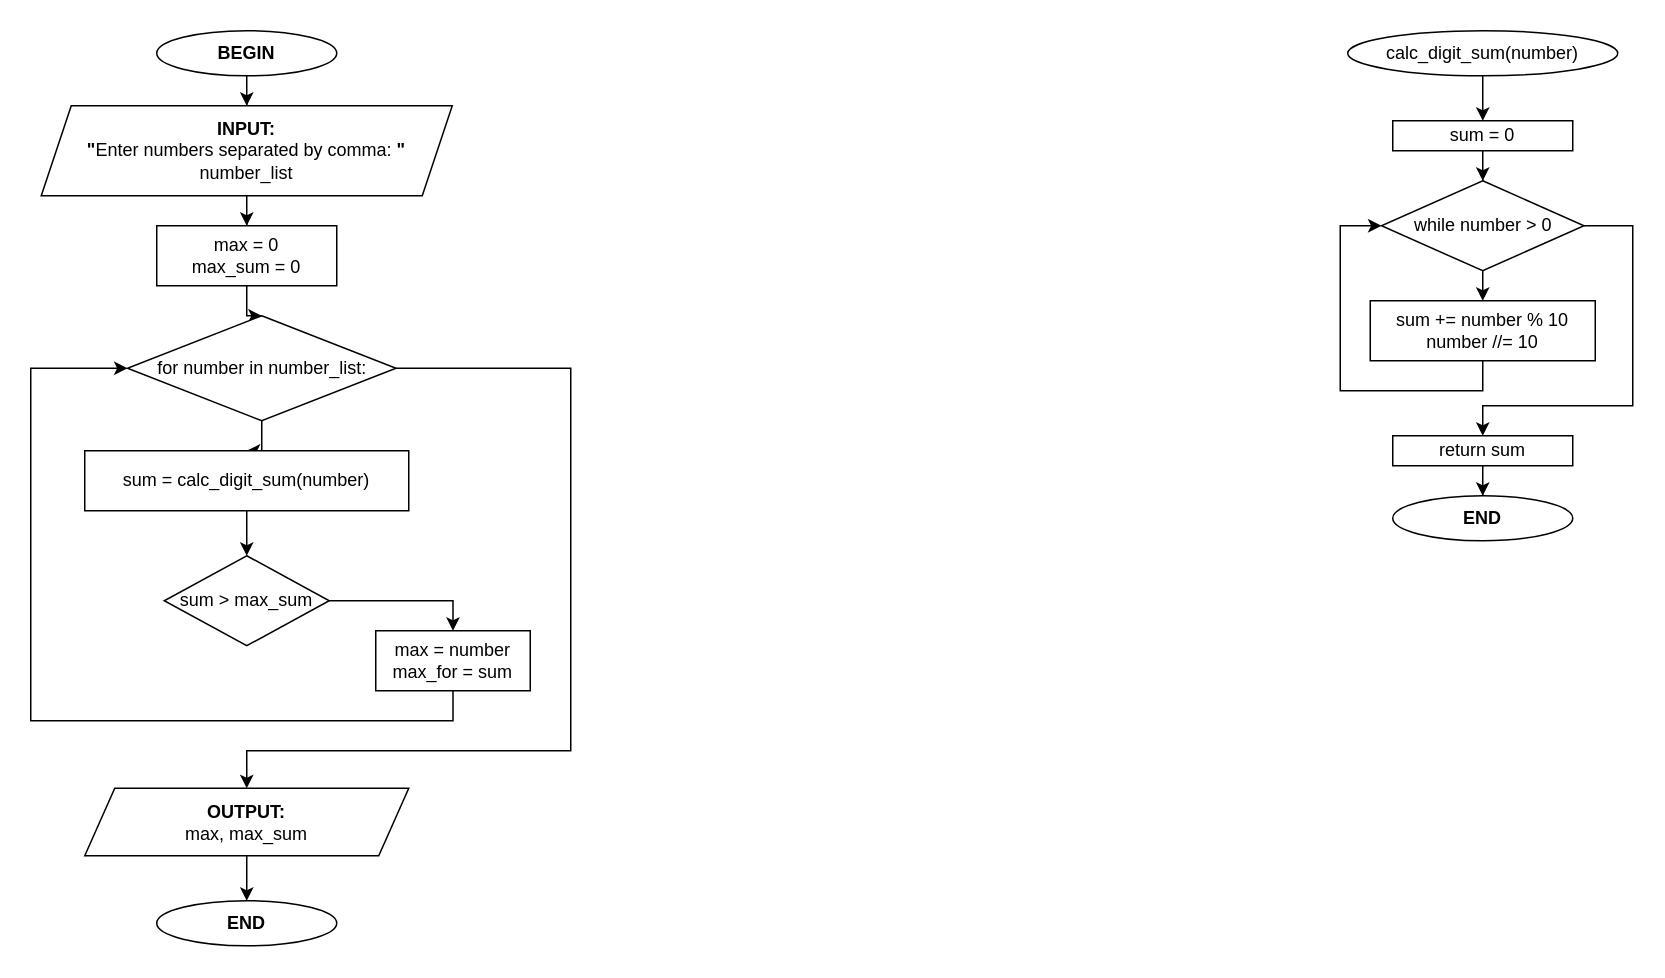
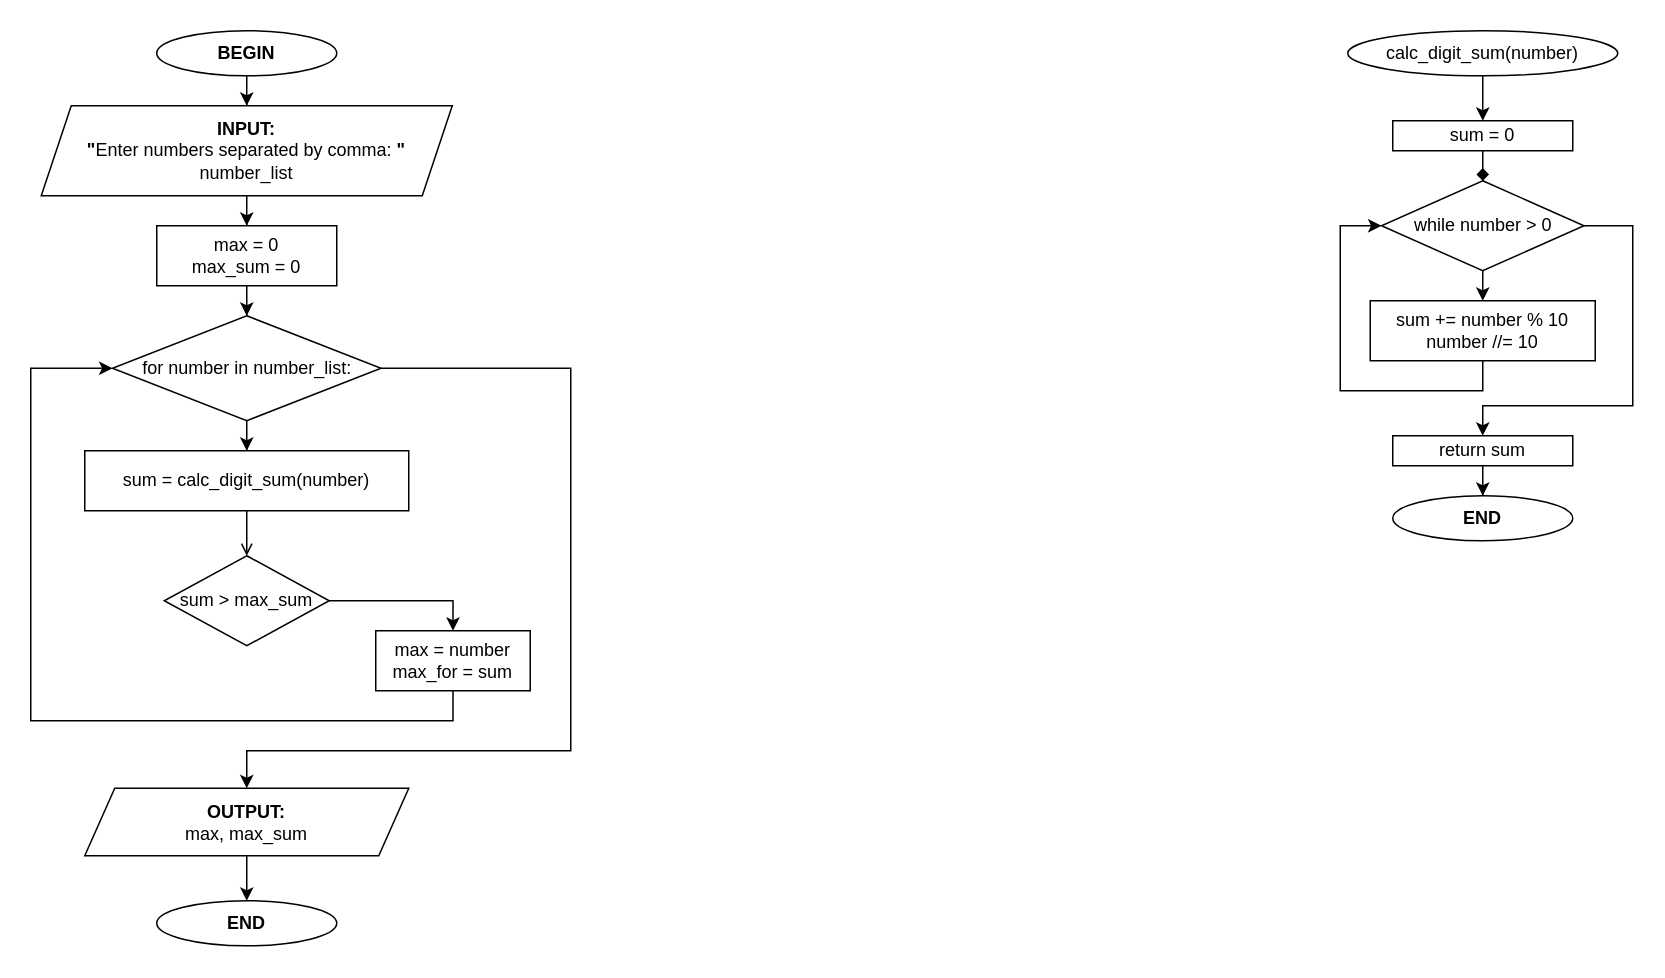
(1483, 169) -> (1483, 168)
(262, 368) -> (247, 368)
(247, 544) -> (247, 546)
